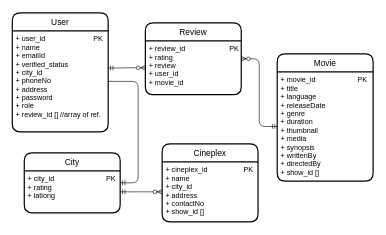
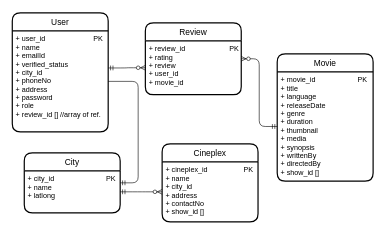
(87, 179) -> (87, 179)
